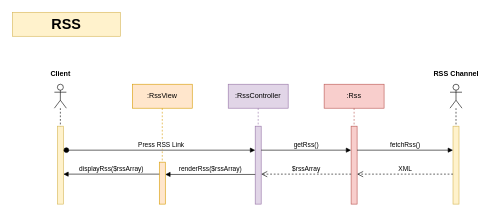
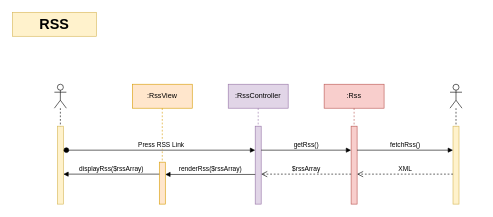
(66, 24) -> (54, 24)
(60, 74) -> none
(456, 74) -> none
